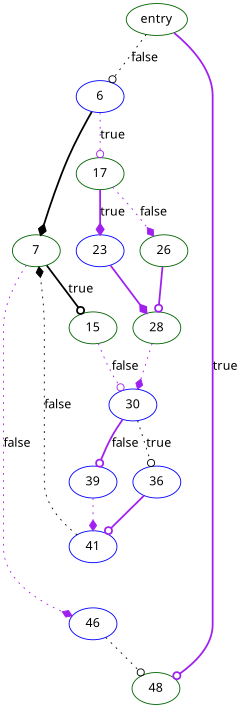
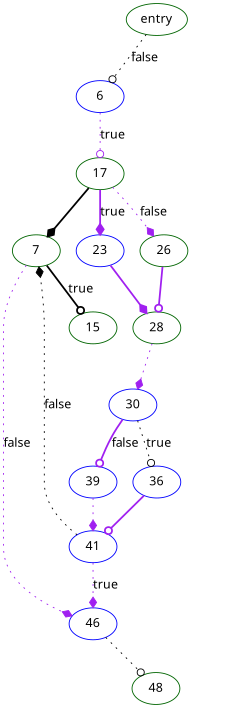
(64, 167) -> (72, 208)
(213, 353) -> none
(107, 364) -> none
none -> (93, 580)
